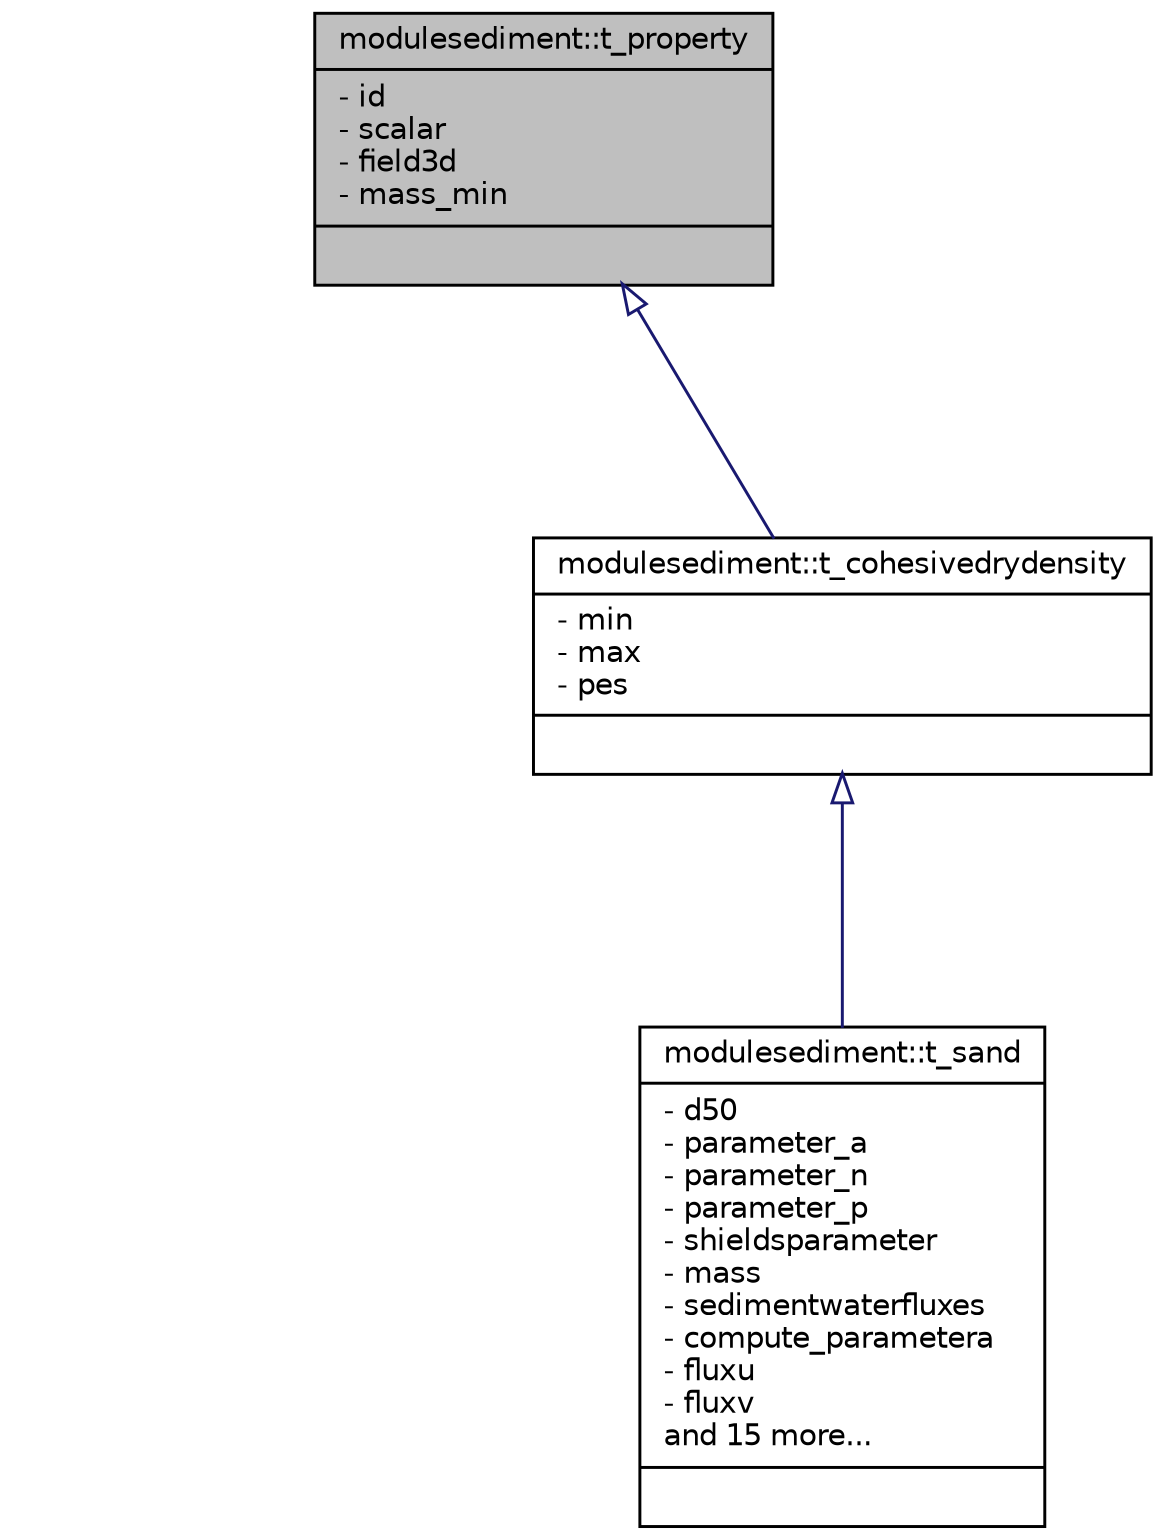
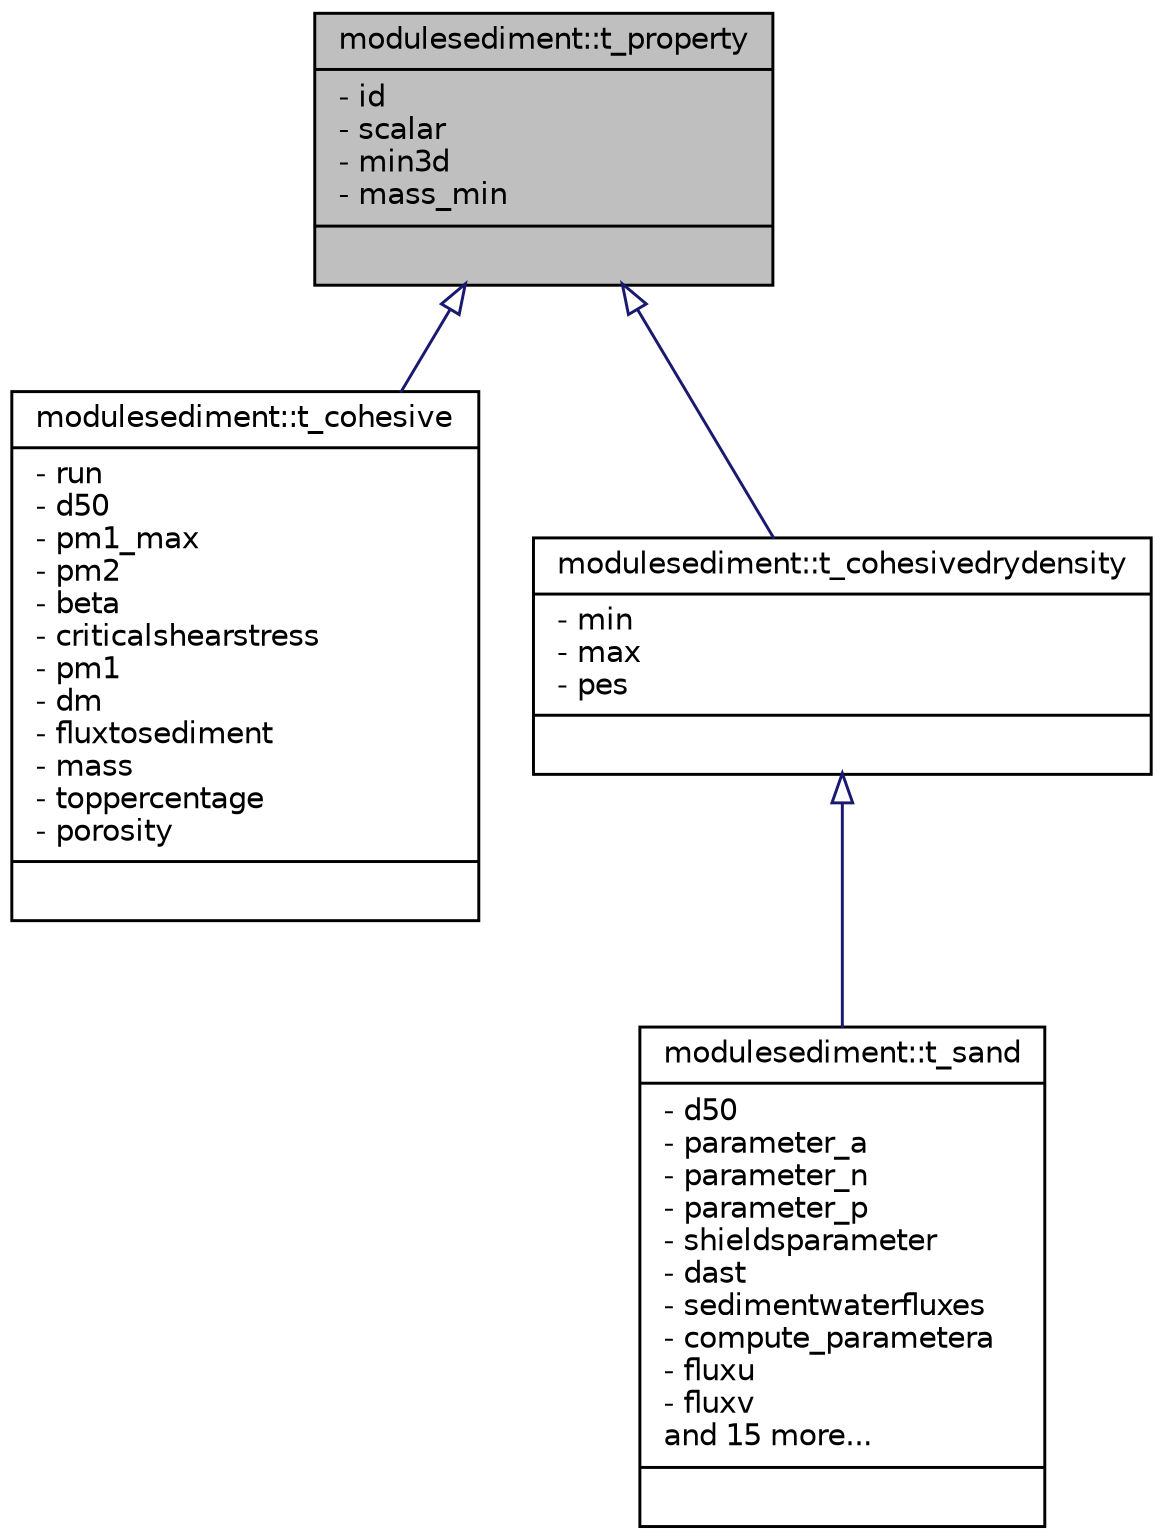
(398, 163) -> (395, 163)
none -> (245, 656)
(714, 1274) -> (705, 1274)
